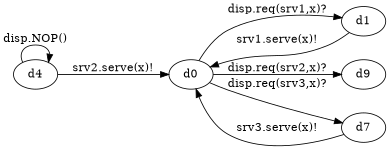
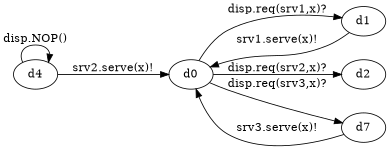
(364, 74) -> (364, 74)
